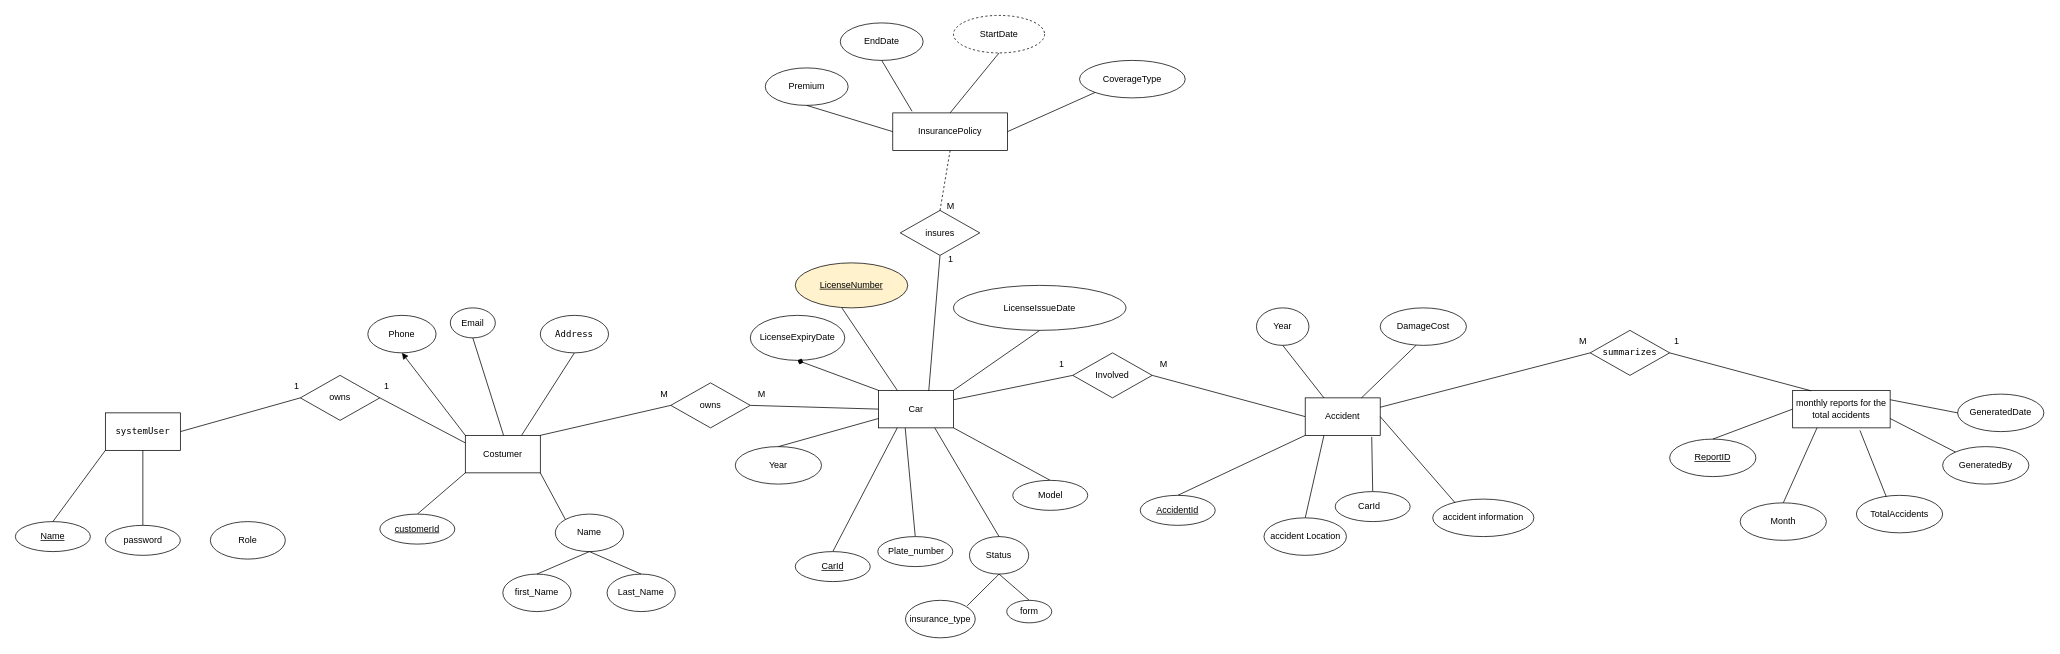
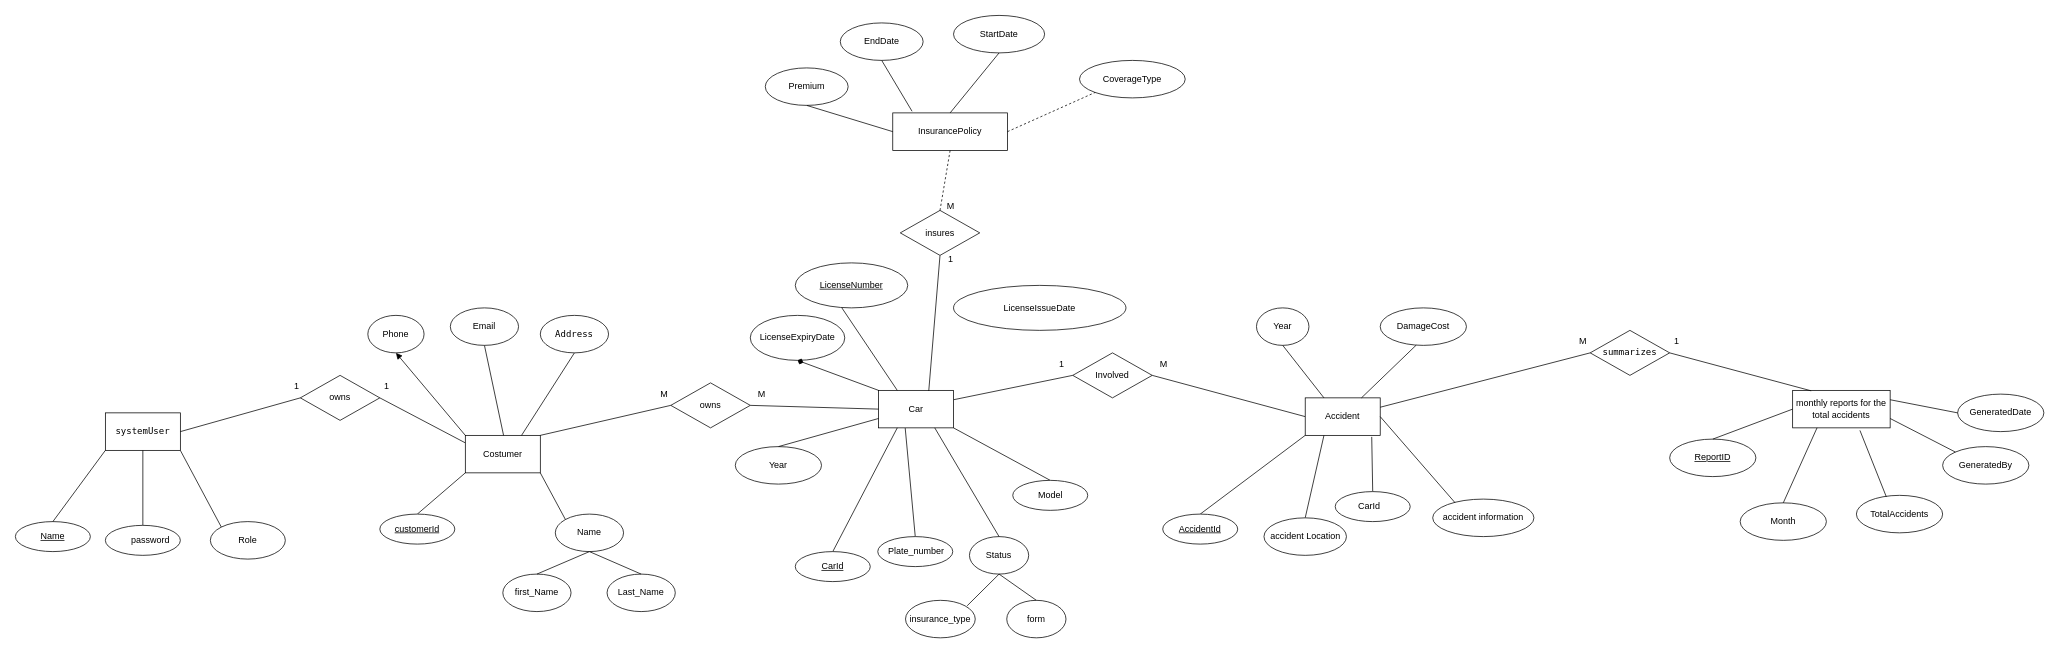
(999, 34) -> (999, 34)
(1051, 112) -> (1051, 112)
(852, 285) -> (852, 285)
(473, 323) -> (485, 327)
(402, 334) -> (396, 334)
(996, 361) -> none
none -> (201, 489)
(1178, 510) -> (1200, 529)
(143, 540) -> (150, 540)
(1029, 612) -> (1037, 619)
